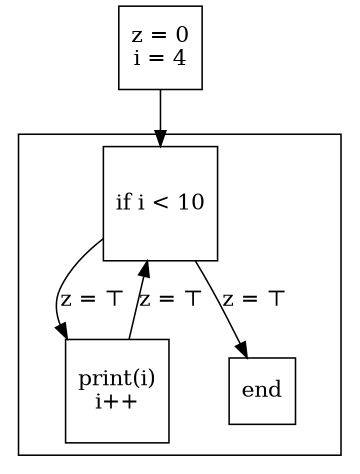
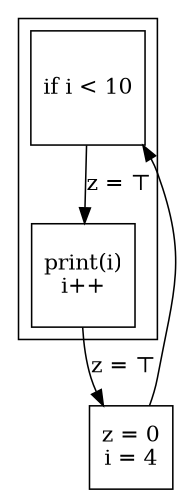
(136, 308) -> (87, 360)
(262, 391) -> none
